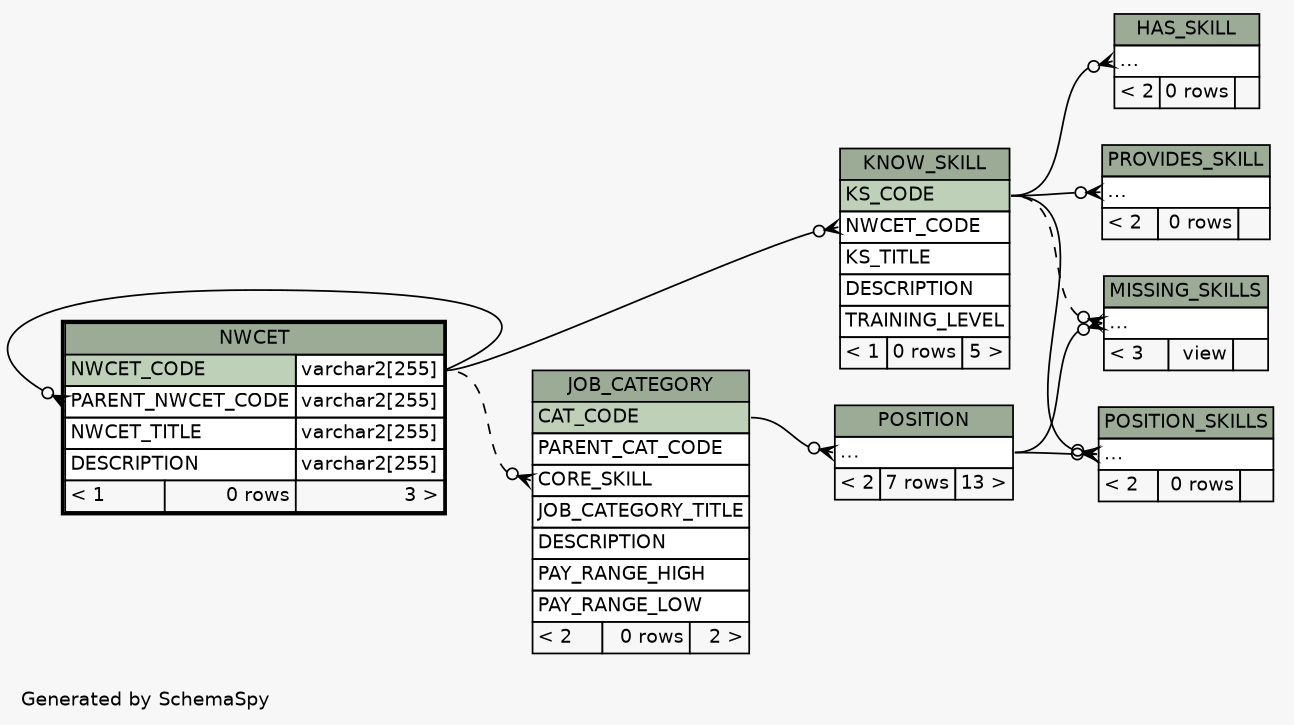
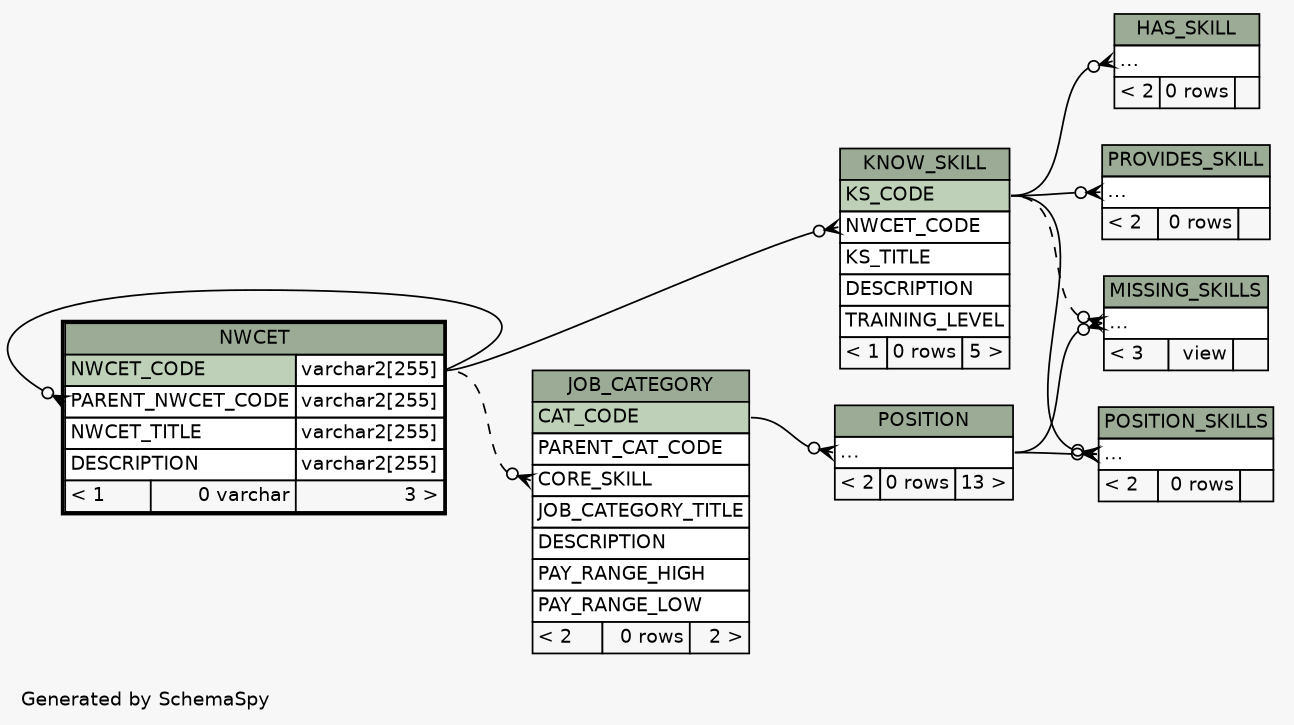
(918, 483) -> (918, 483)
(258, 495) -> (244, 495)
